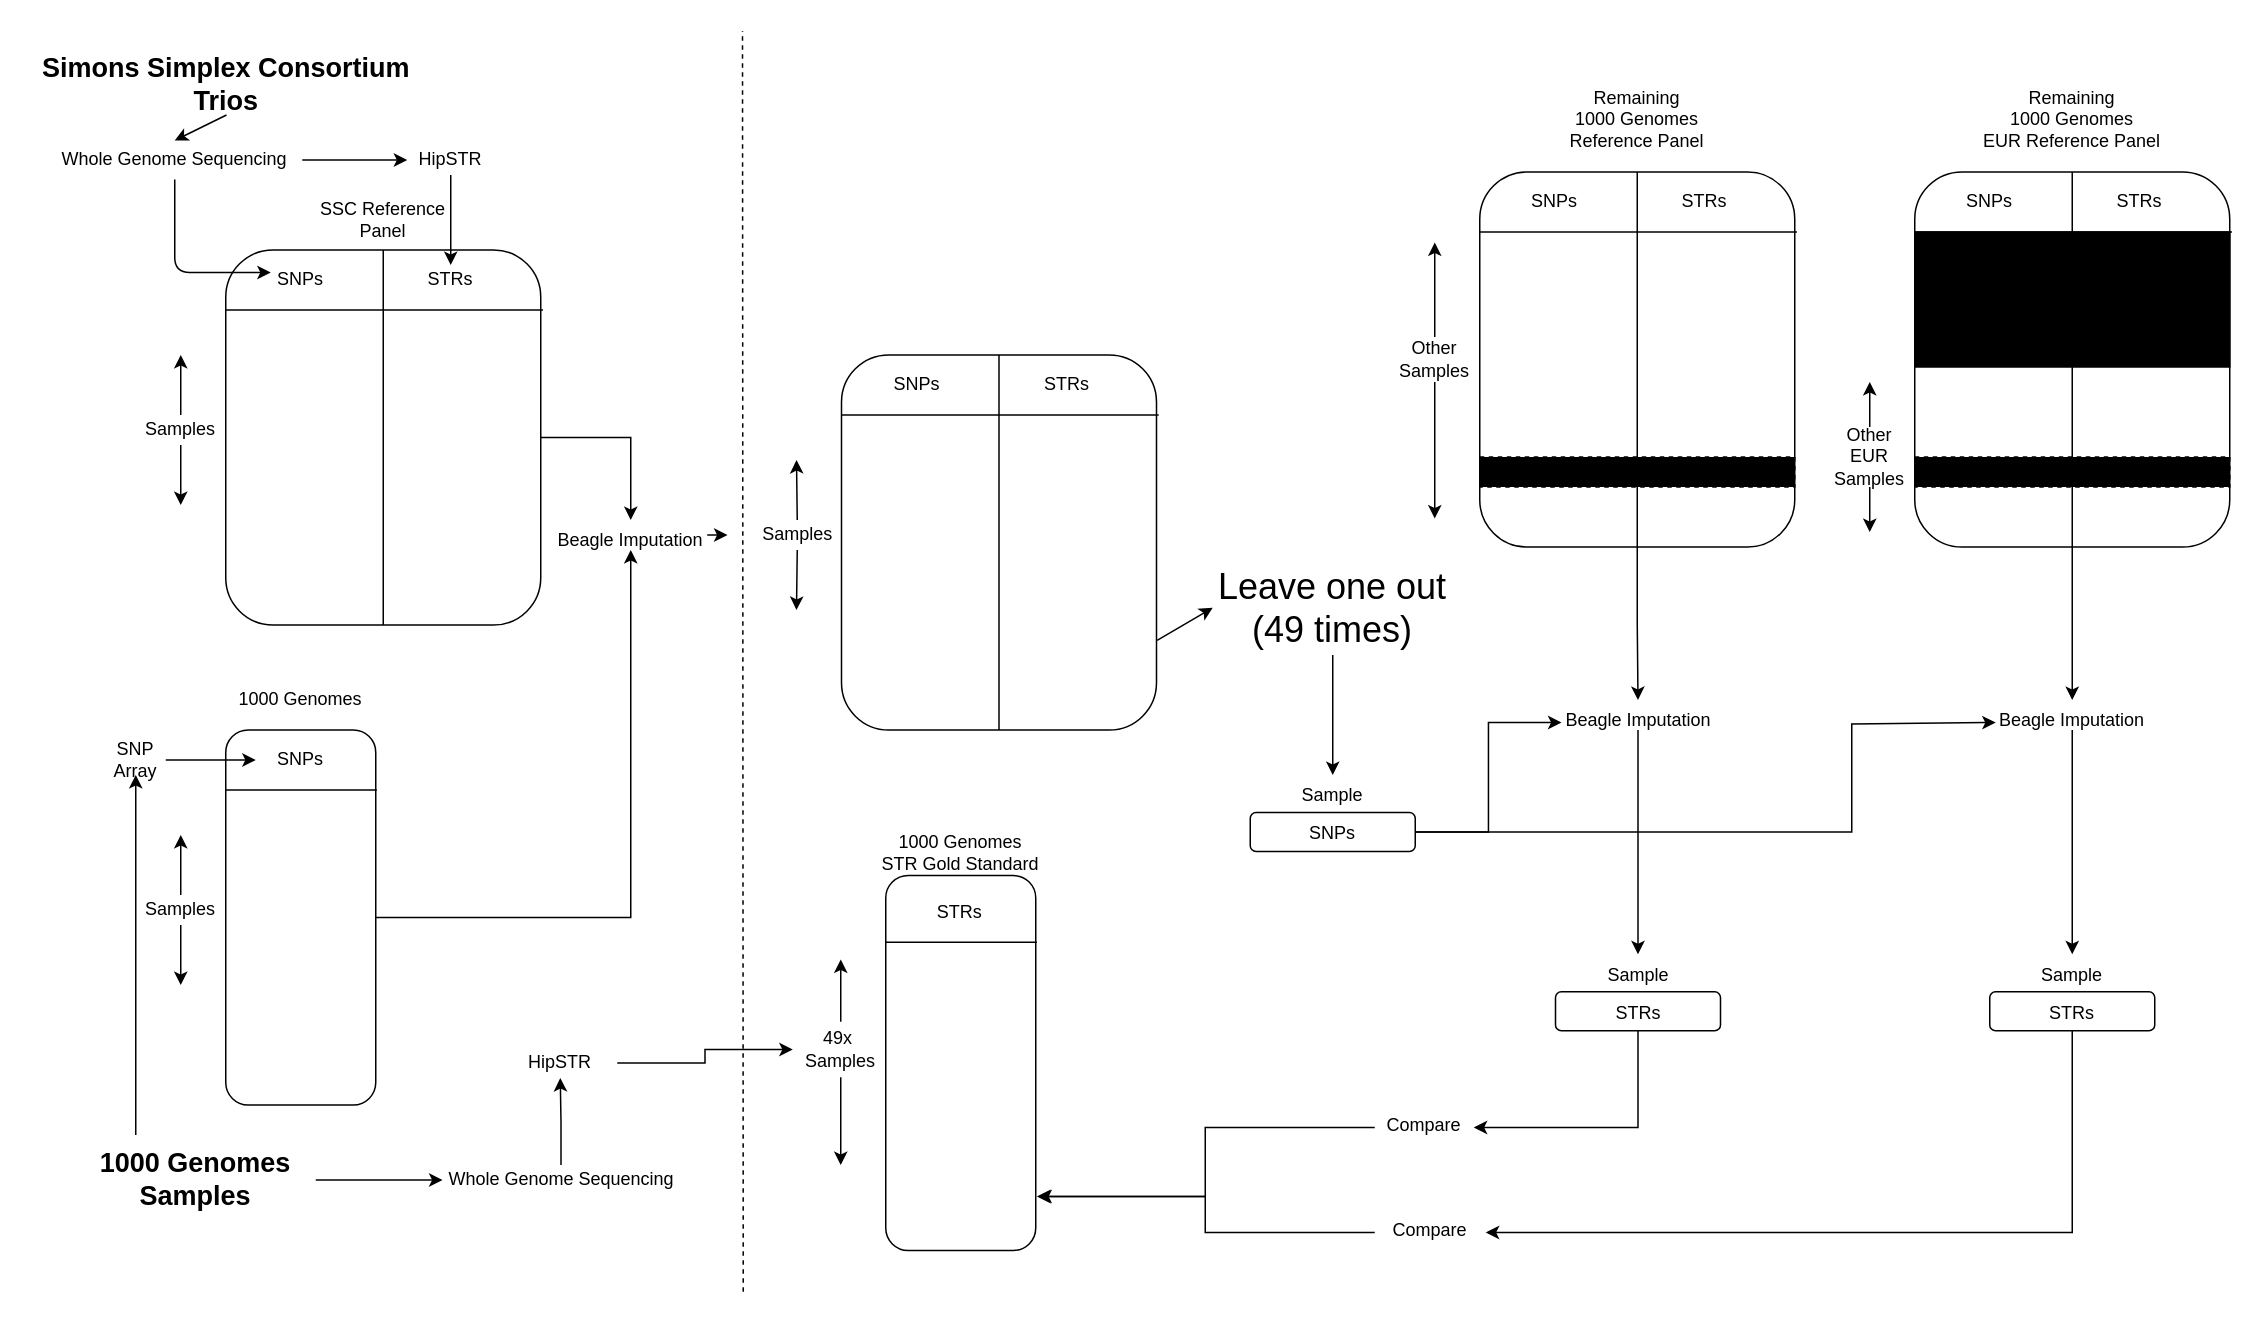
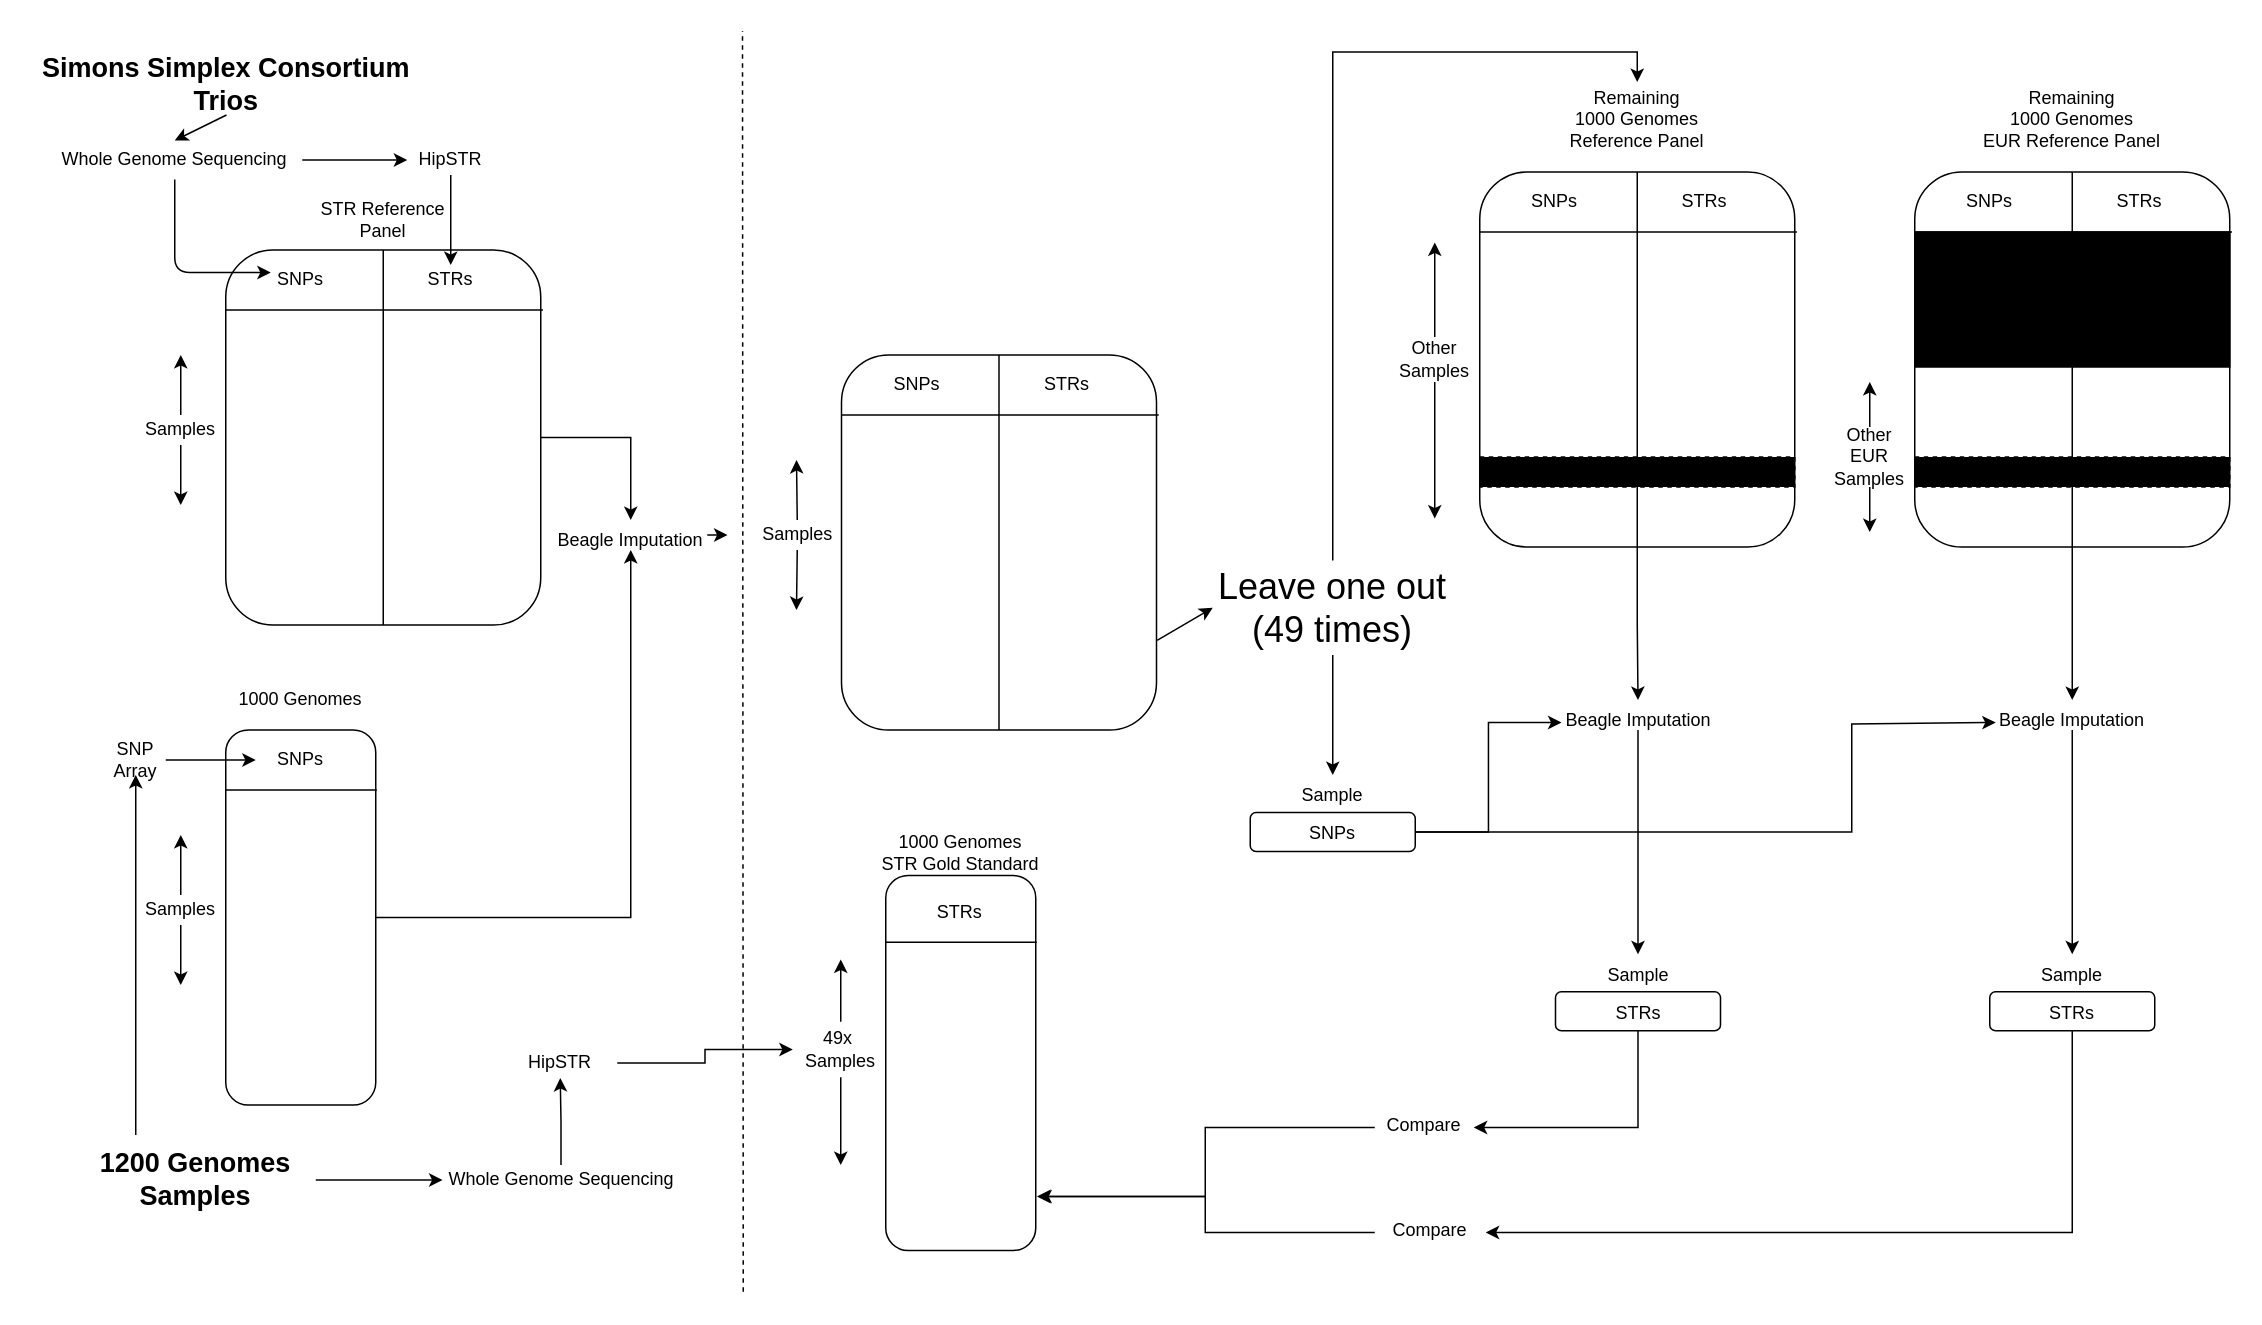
none -> (1333, 144)
(383, 220) -> (383, 220)
(196, 1180) -> (196, 1180)
